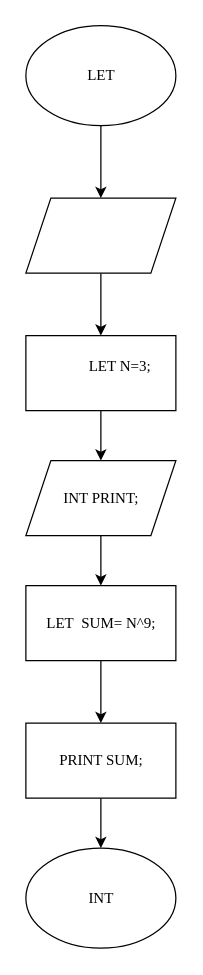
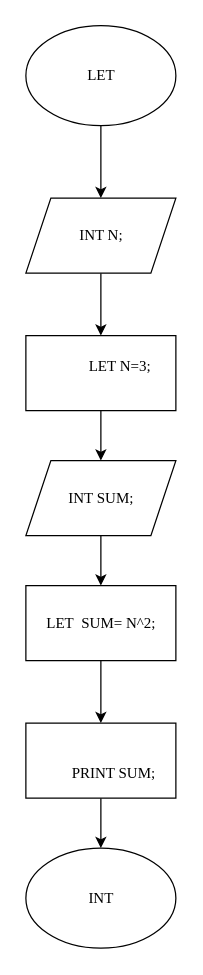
none -> (101, 236)
(101, 498) -> (101, 498)
(101, 623) -> (101, 623)
(101, 761) -> (113, 773)
